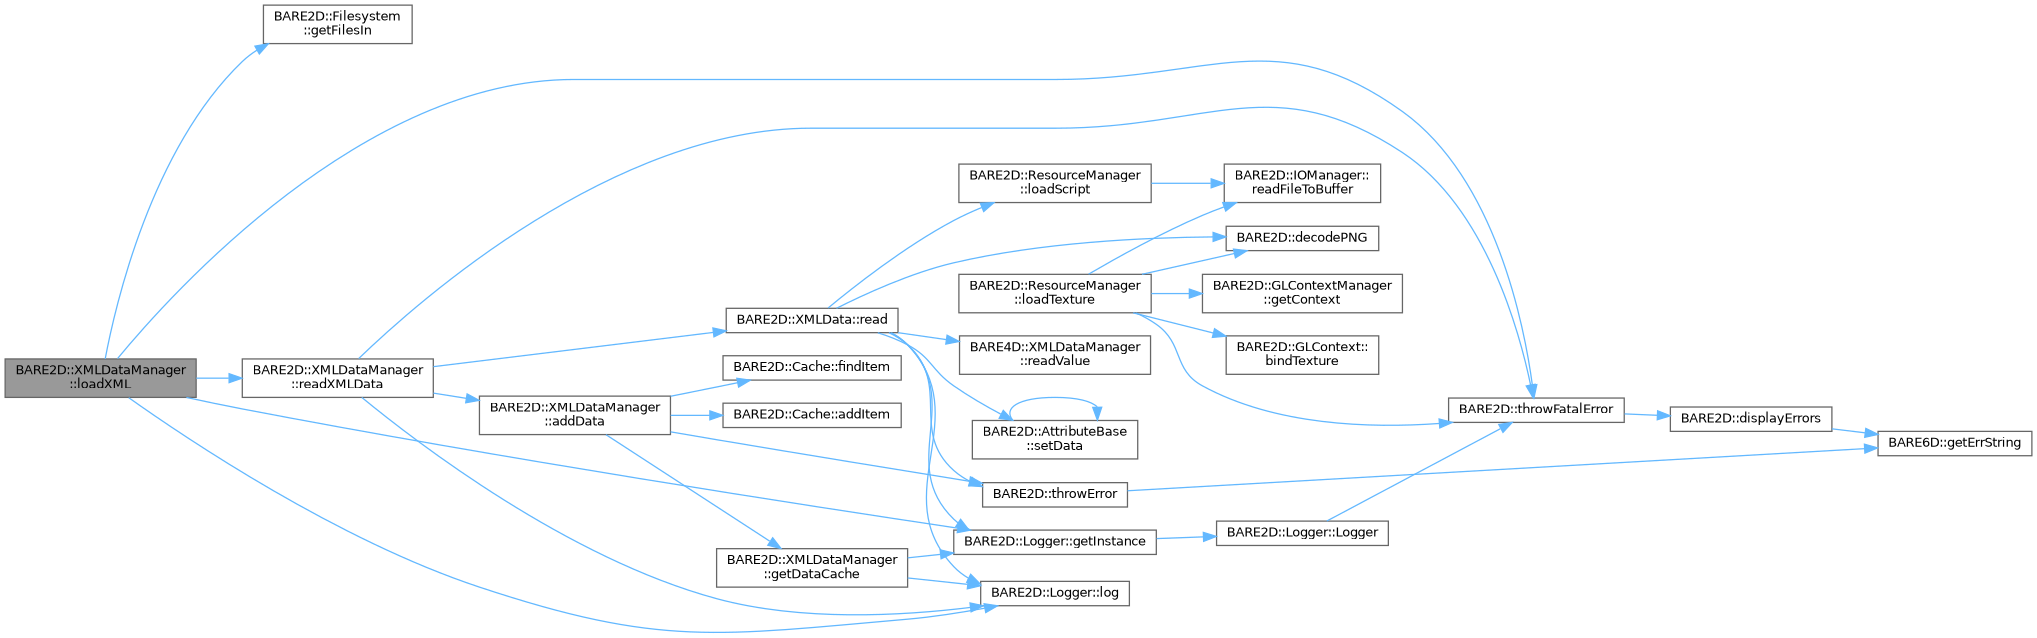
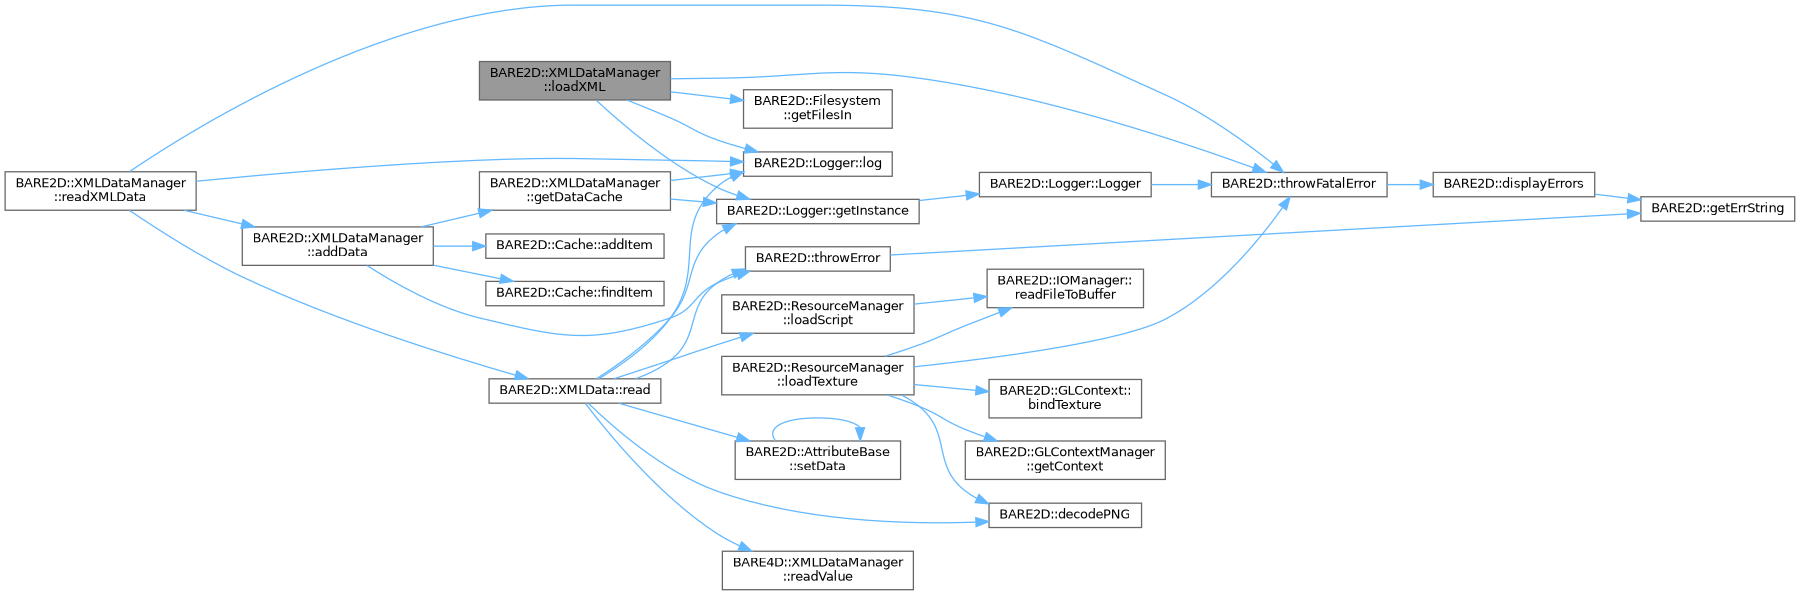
(213, 378) -> none
(1955, 444) -> (1718, 209)
